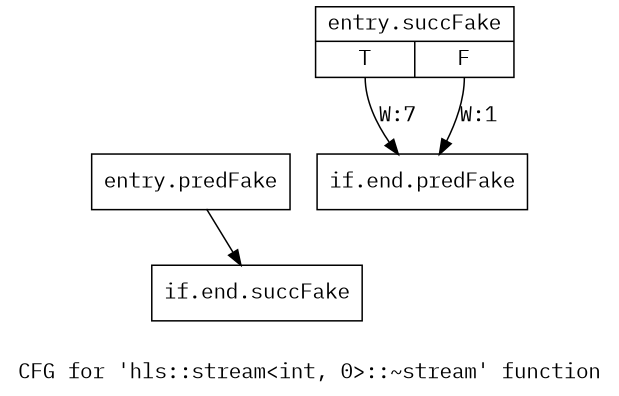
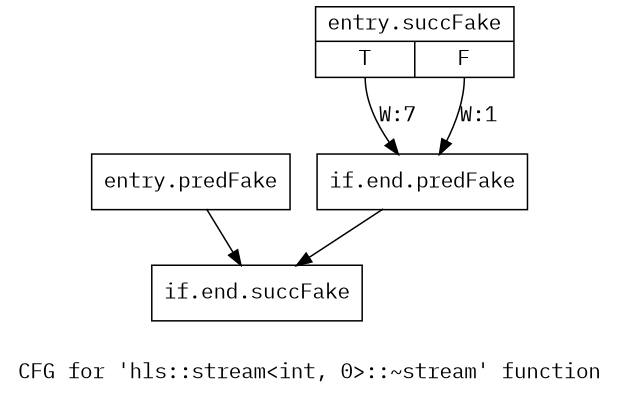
none -> (346, 233)
